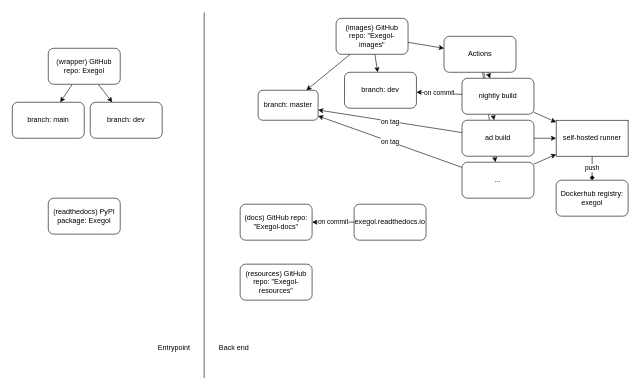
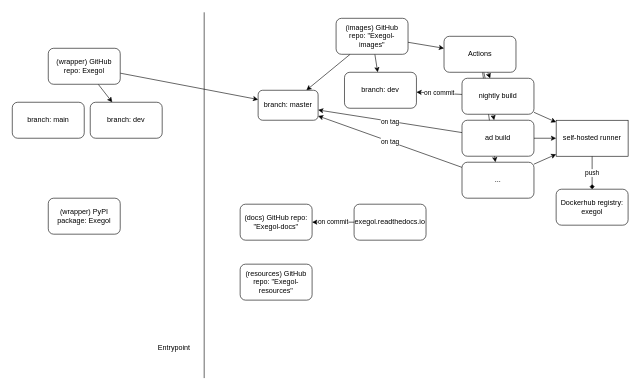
(68, 91) -> (187, 86)
(593, 198) -> (593, 207)
(84, 216) -> (84, 216)
(234, 348) -> none
